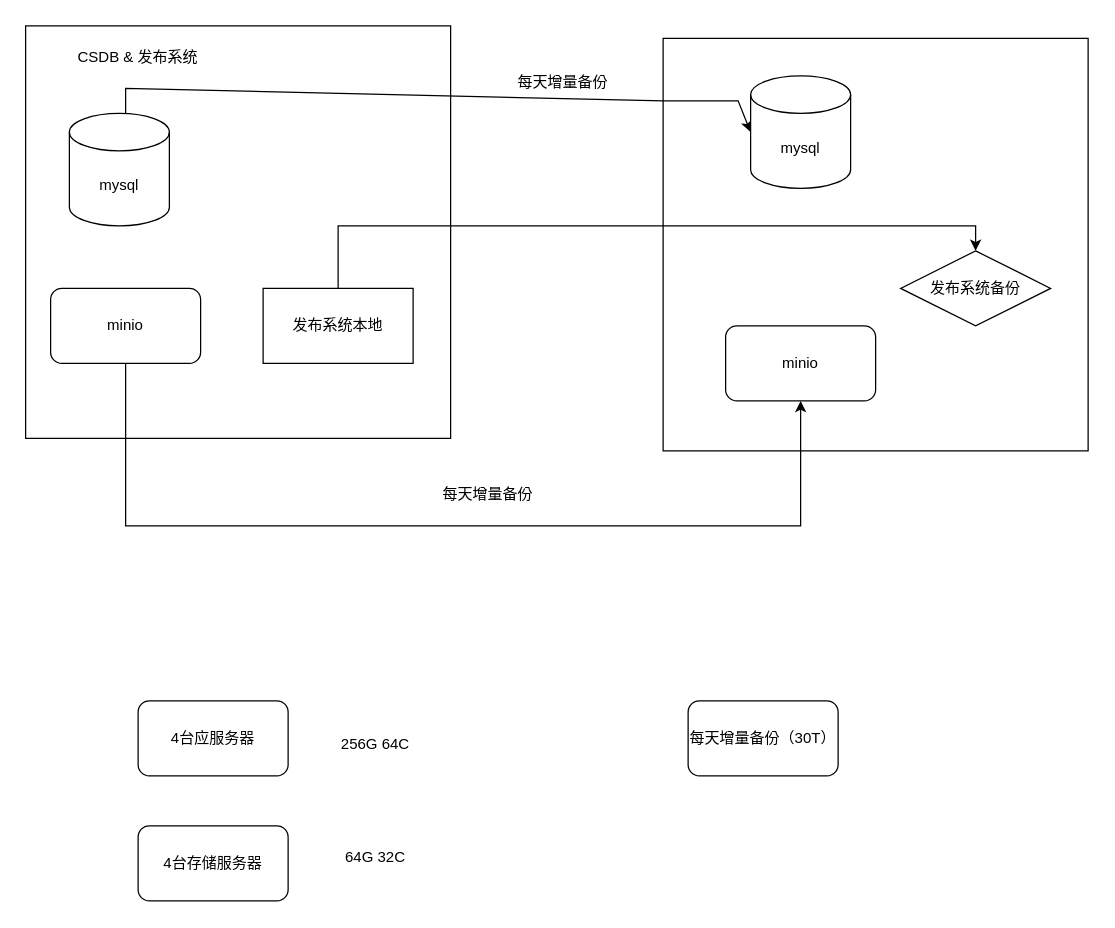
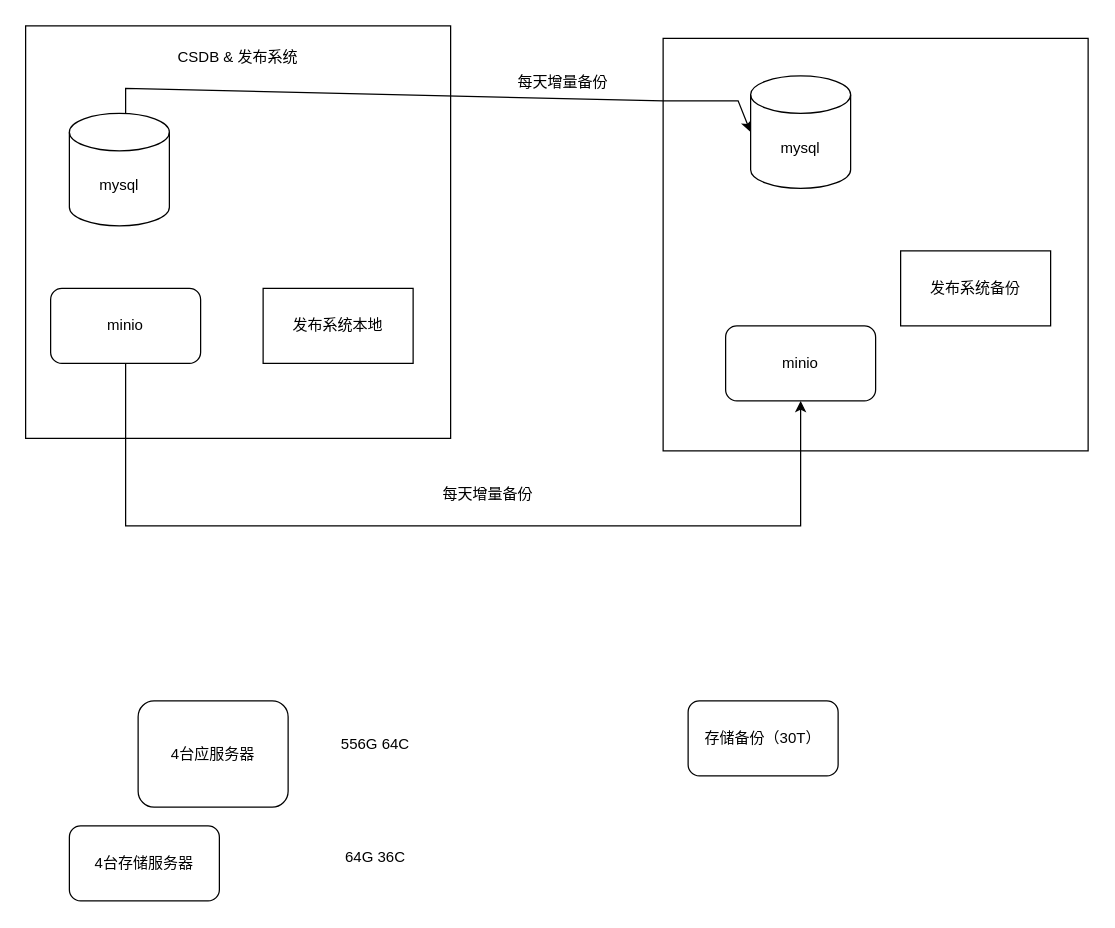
(138, 57) -> (238, 57)
(634, 226) -> none
(976, 288) -> (976, 288)
(213, 738) -> (213, 754)
(763, 738) -> (763, 738)
(376, 744) -> (376, 744)
(376, 857) -> (376, 857)
(213, 863) -> (144, 863)
